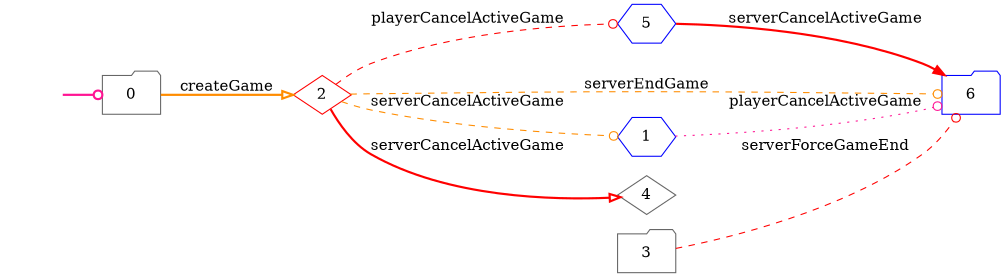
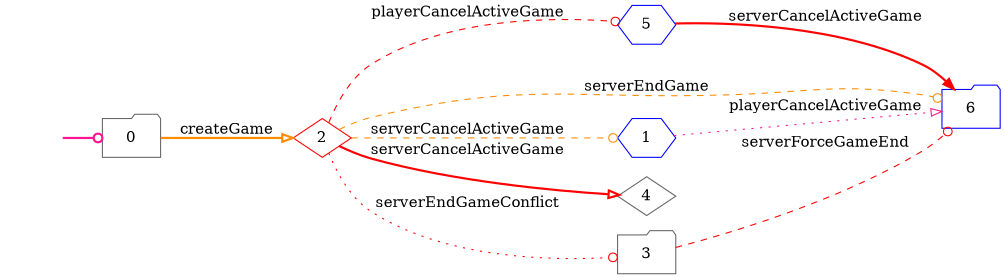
(805, 127) -> (803, 124)
none -> (450, 244)
